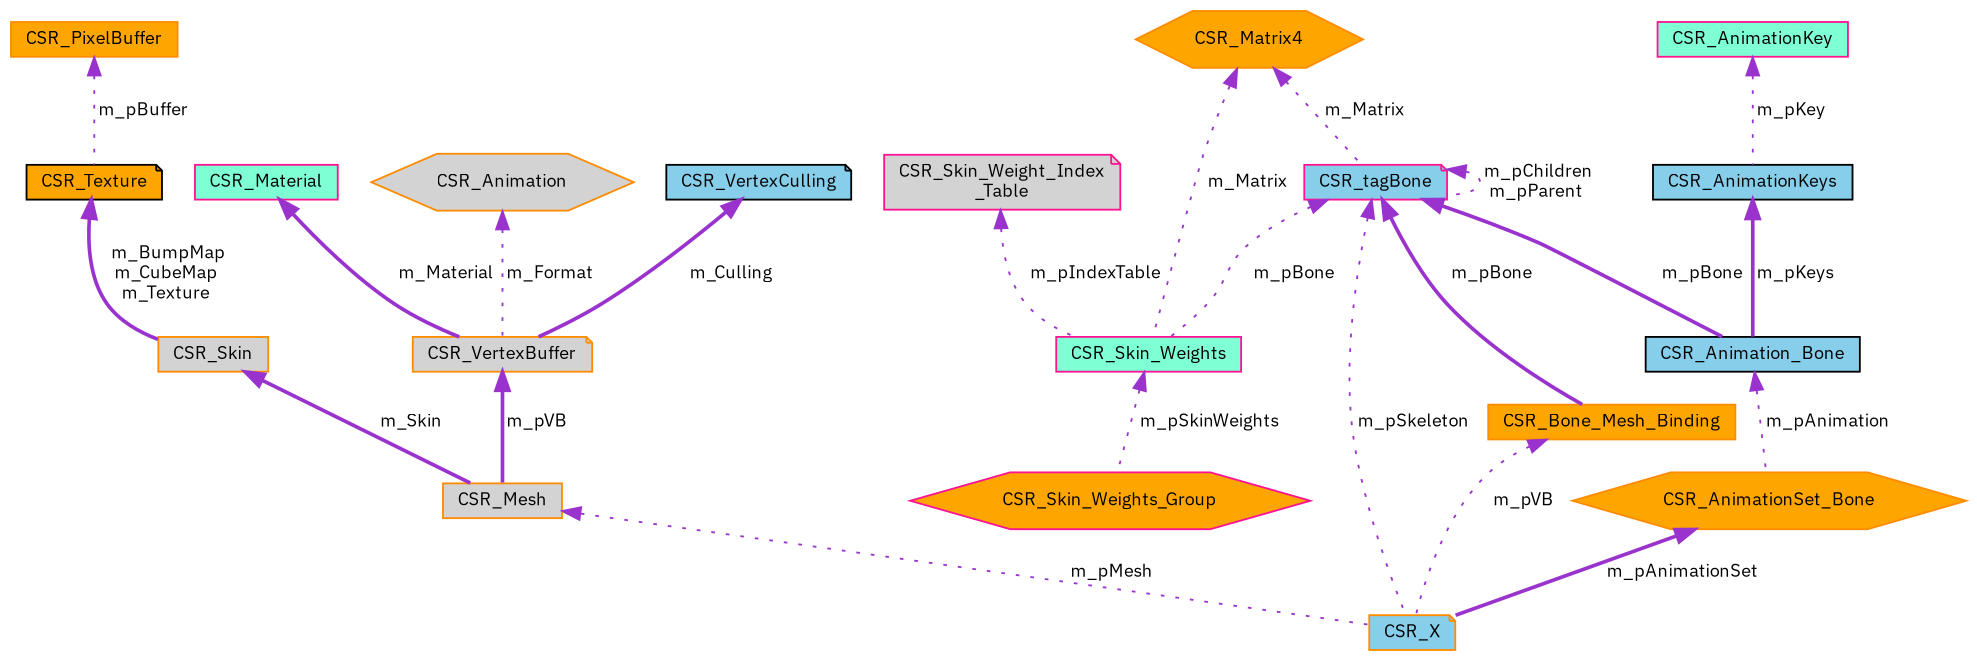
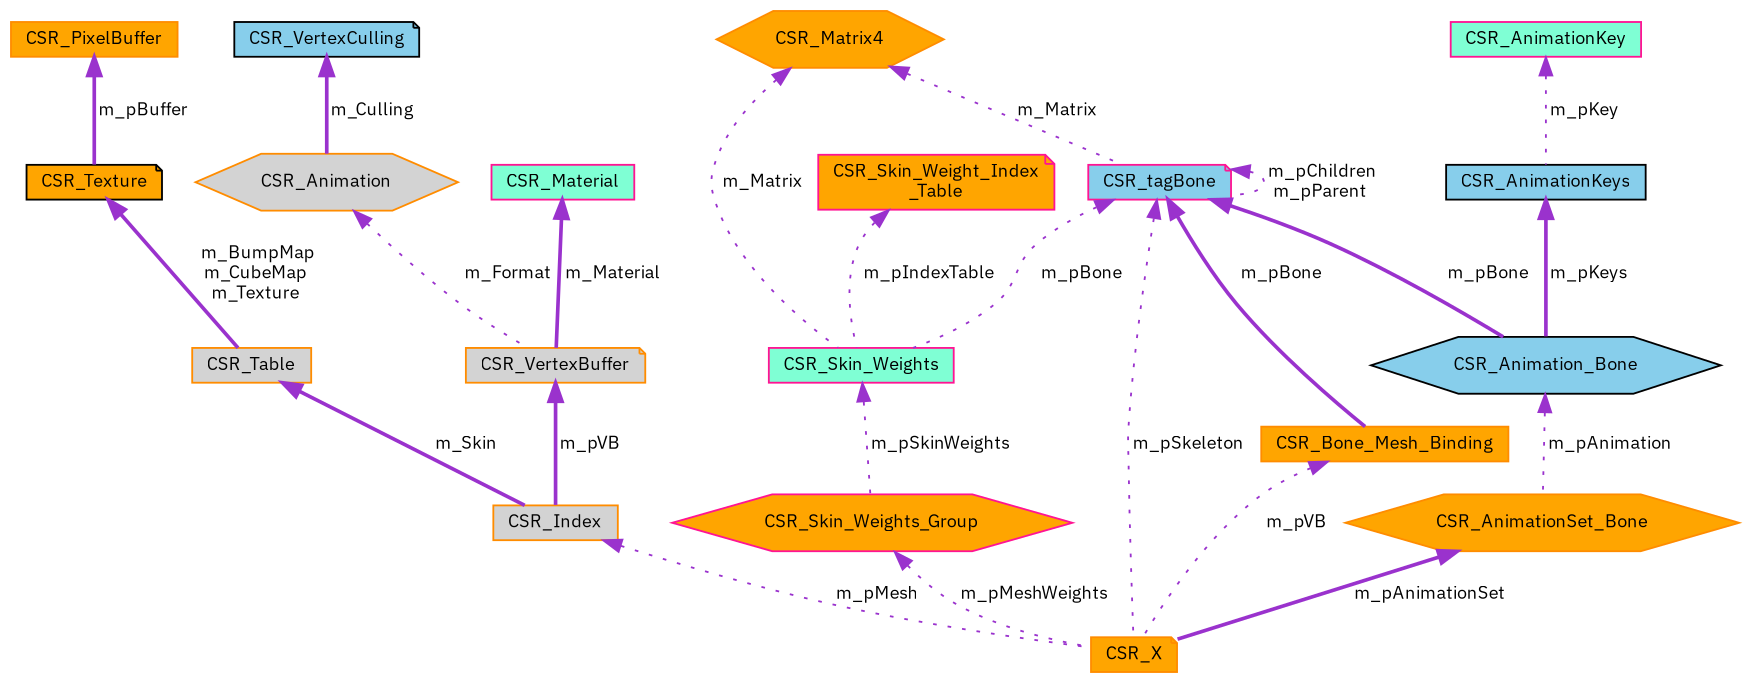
(94, 120) -> (94, 120)
(1002, 182) -> (936, 182)
(637, 281) -> (327, 115)
(213, 354) -> (252, 365)
(1753, 354) -> (1546, 365)
(502, 501) -> (556, 523)
none -> (992, 621)
(1412, 633) -> (1134, 655)
